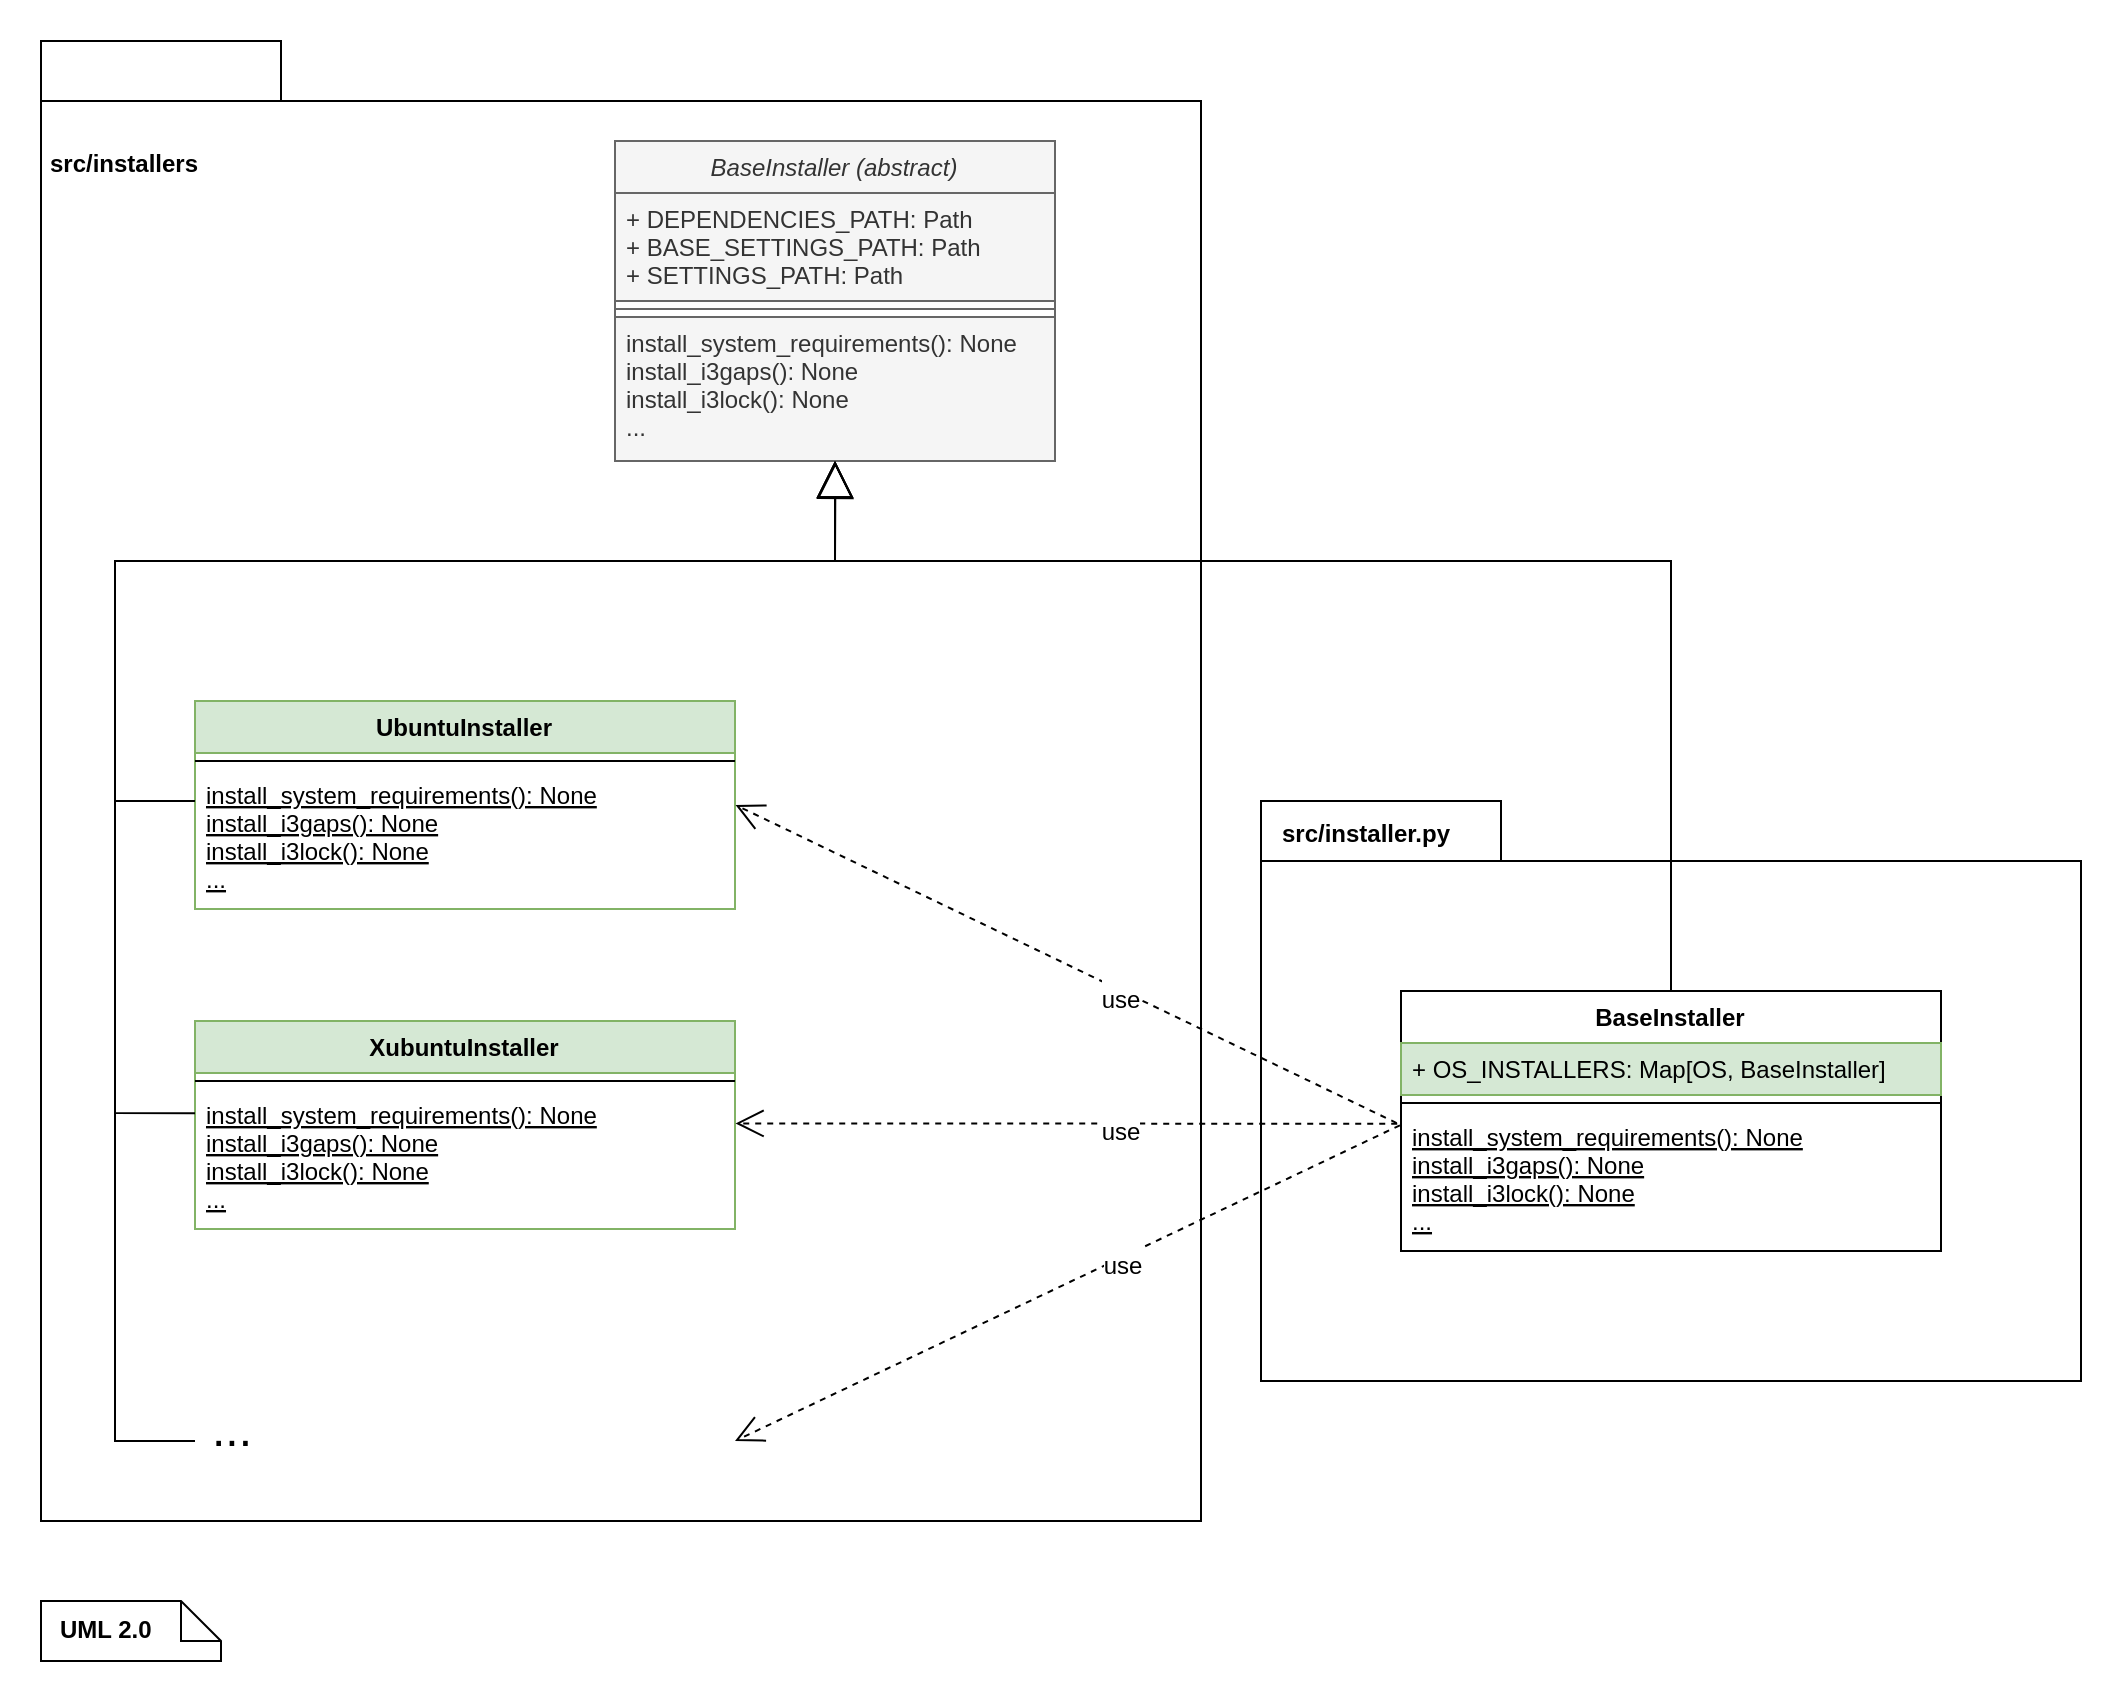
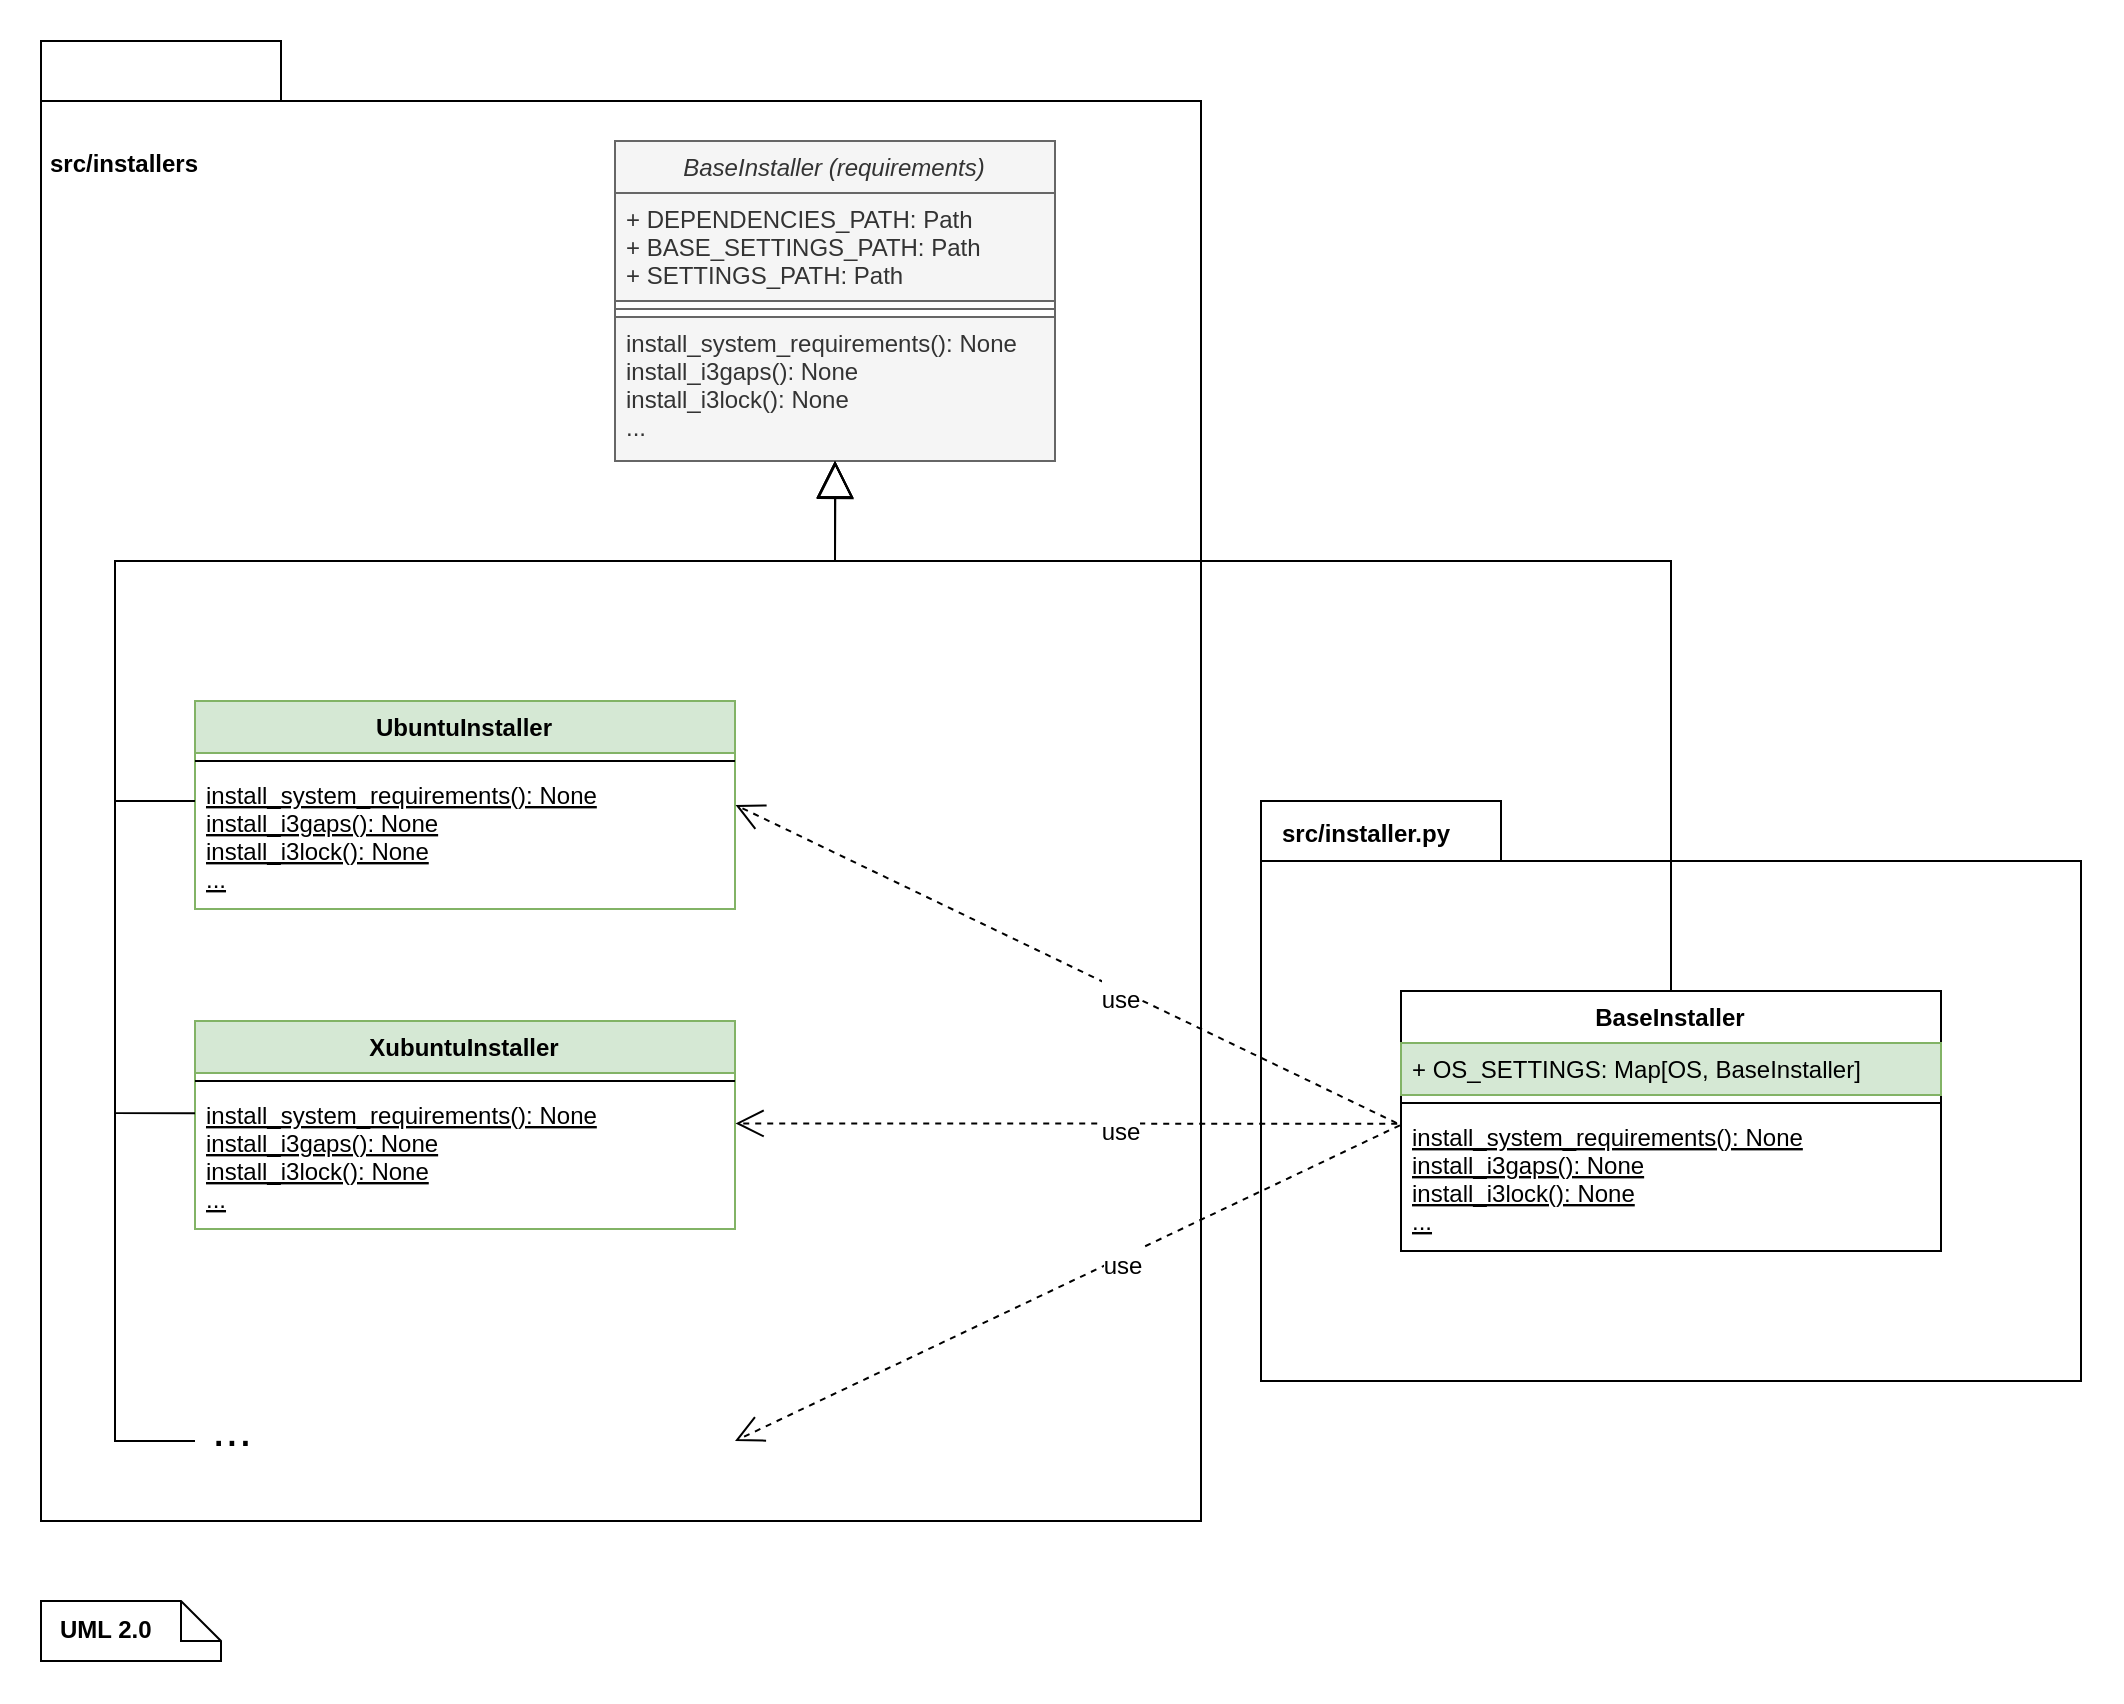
(834, 168) -> (834, 168)
(1652, 1070) -> (1639, 1070)
